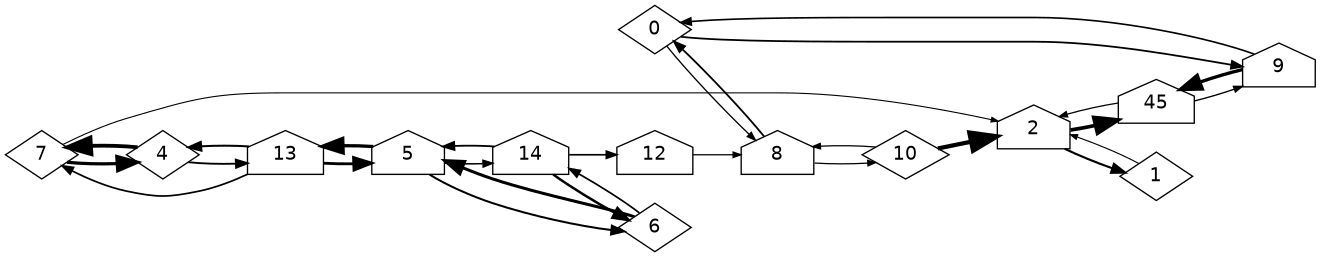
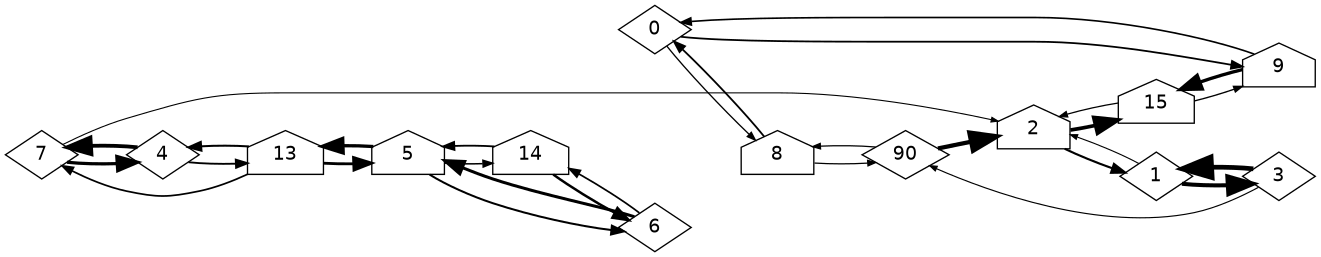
(1156, 104) -> (1156, 104)
(655, 155) -> none
(906, 155) -> (906, 155)
none -> (1279, 176)
